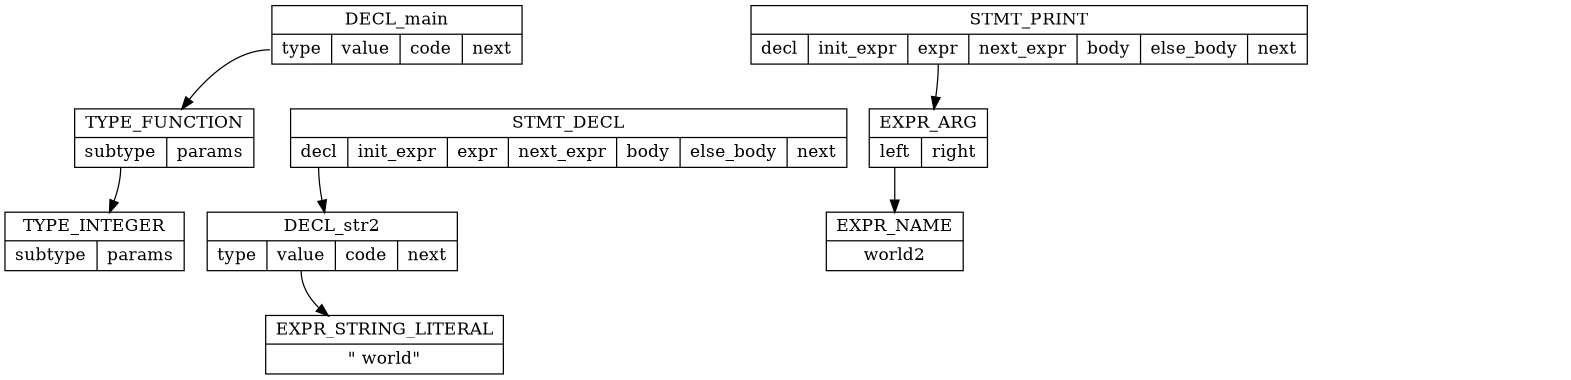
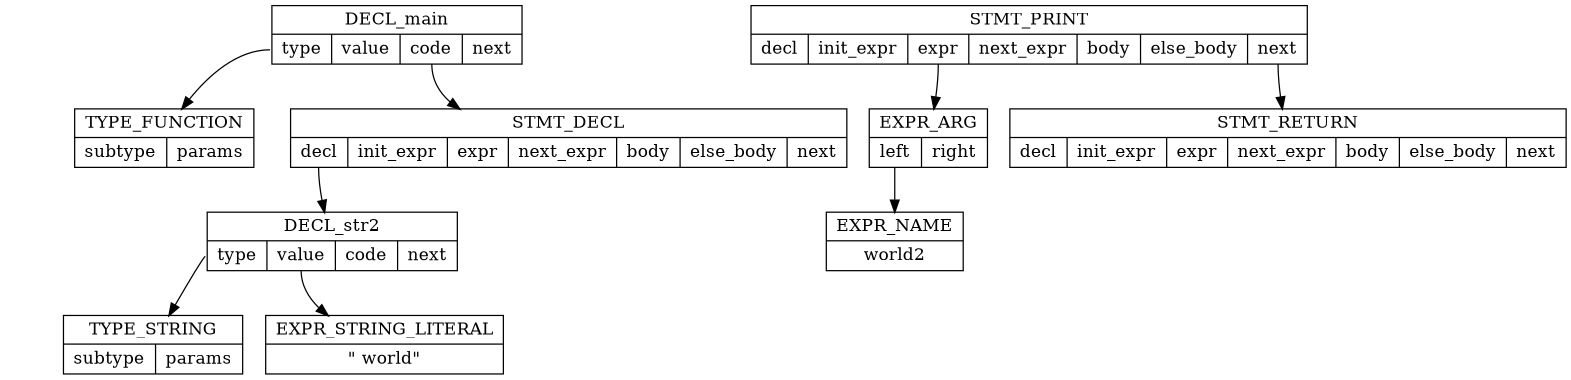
none -> (437, 85)
none -> (1288, 138)
(95, 241) -> none
none -> (153, 345)
